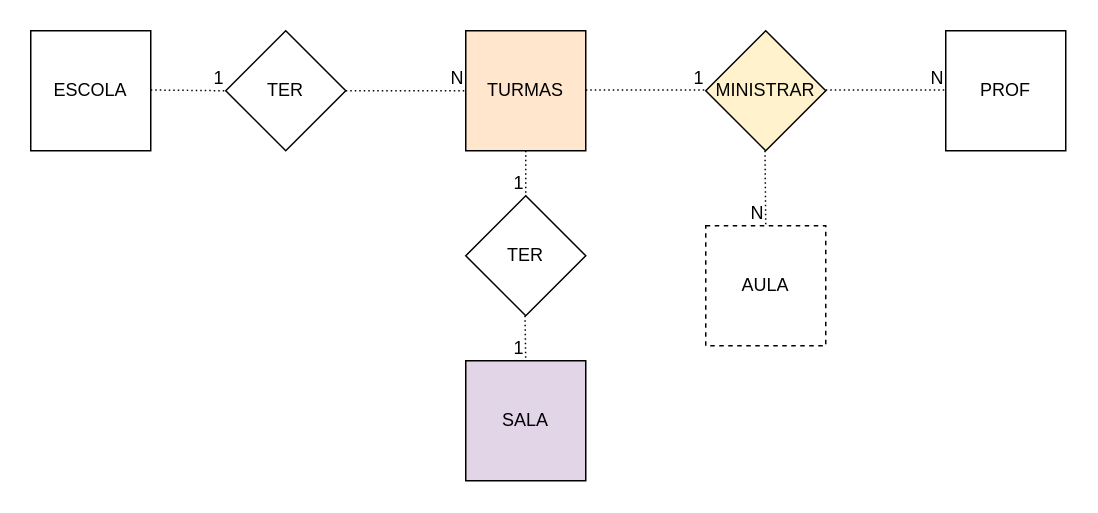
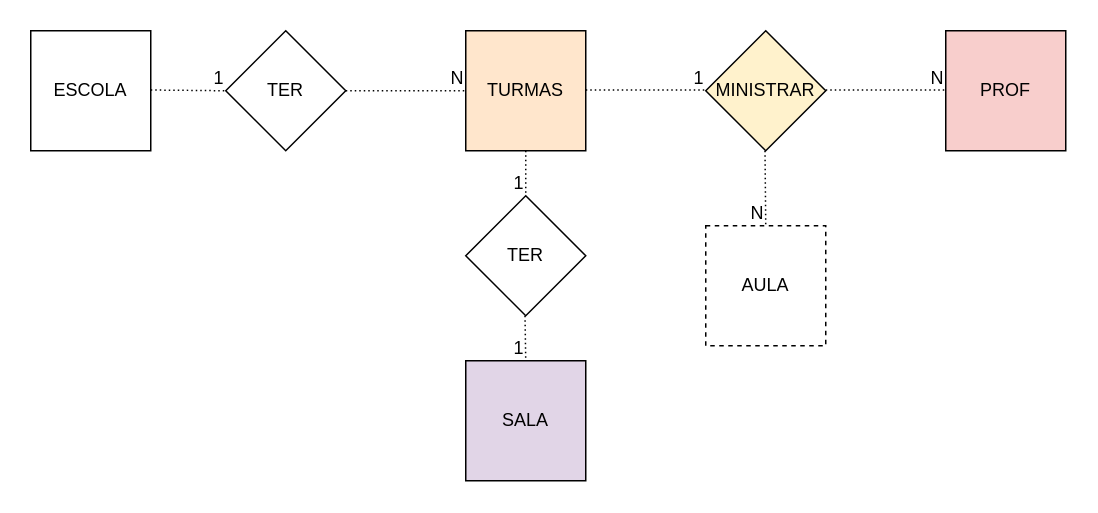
(1006, 91) -> (1006, 91)
